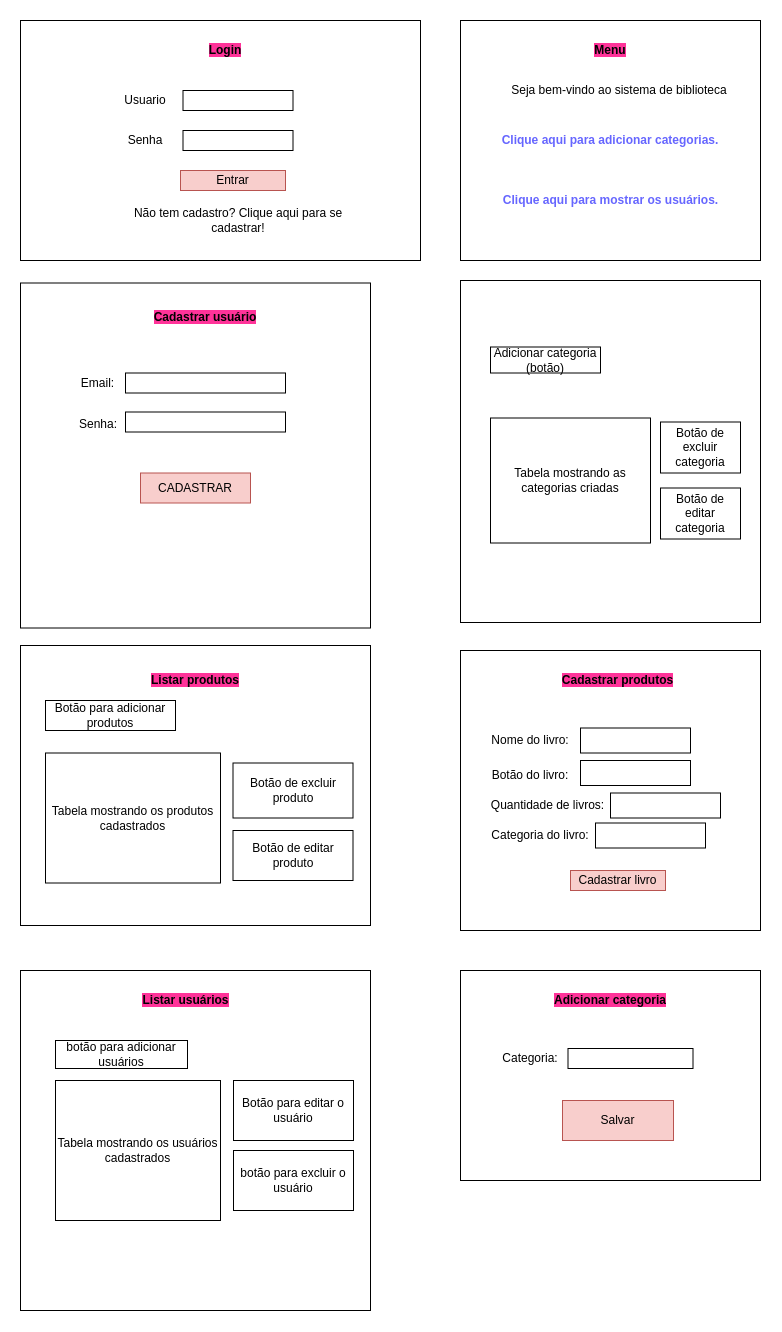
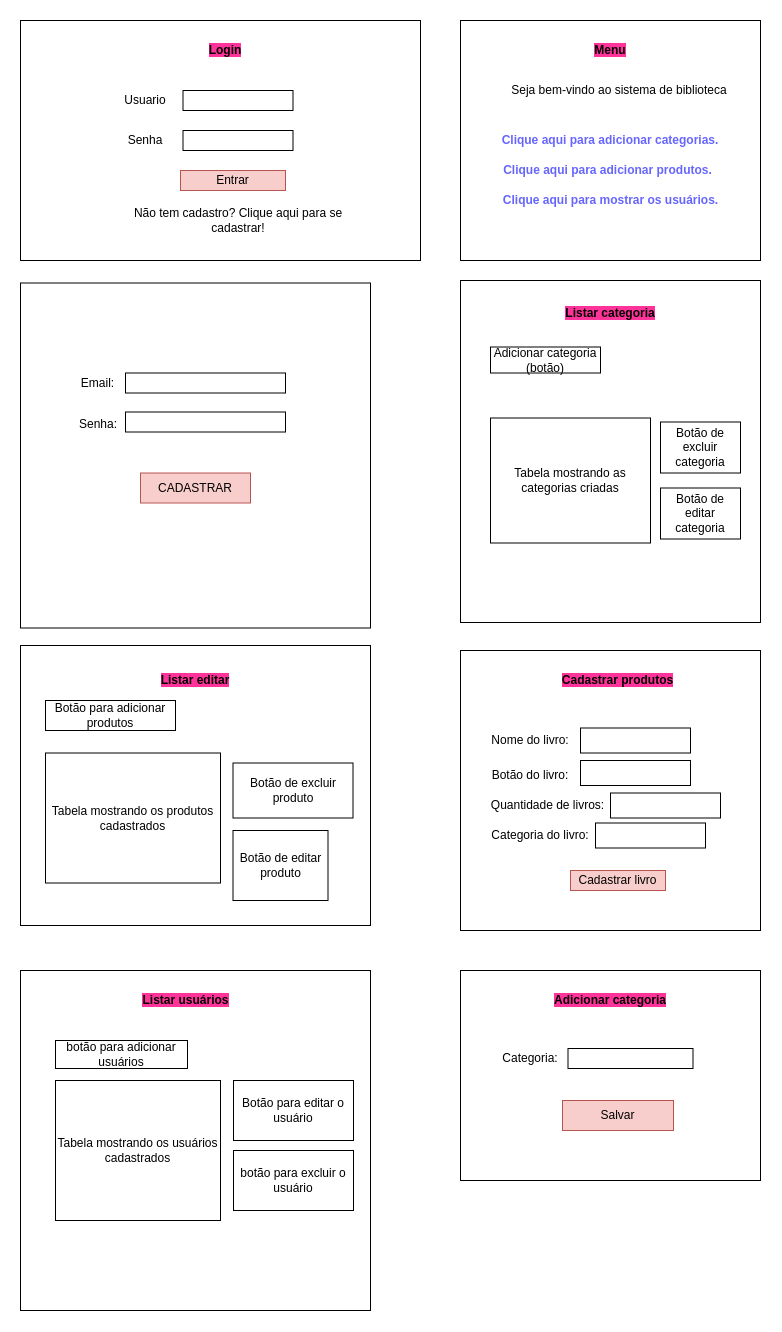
none -> (608, 171)
none -> (611, 313)
(206, 317) -> none
(196, 681) -> (196, 681)
(293, 856) -> (281, 866)
(618, 1121) -> (618, 1116)
